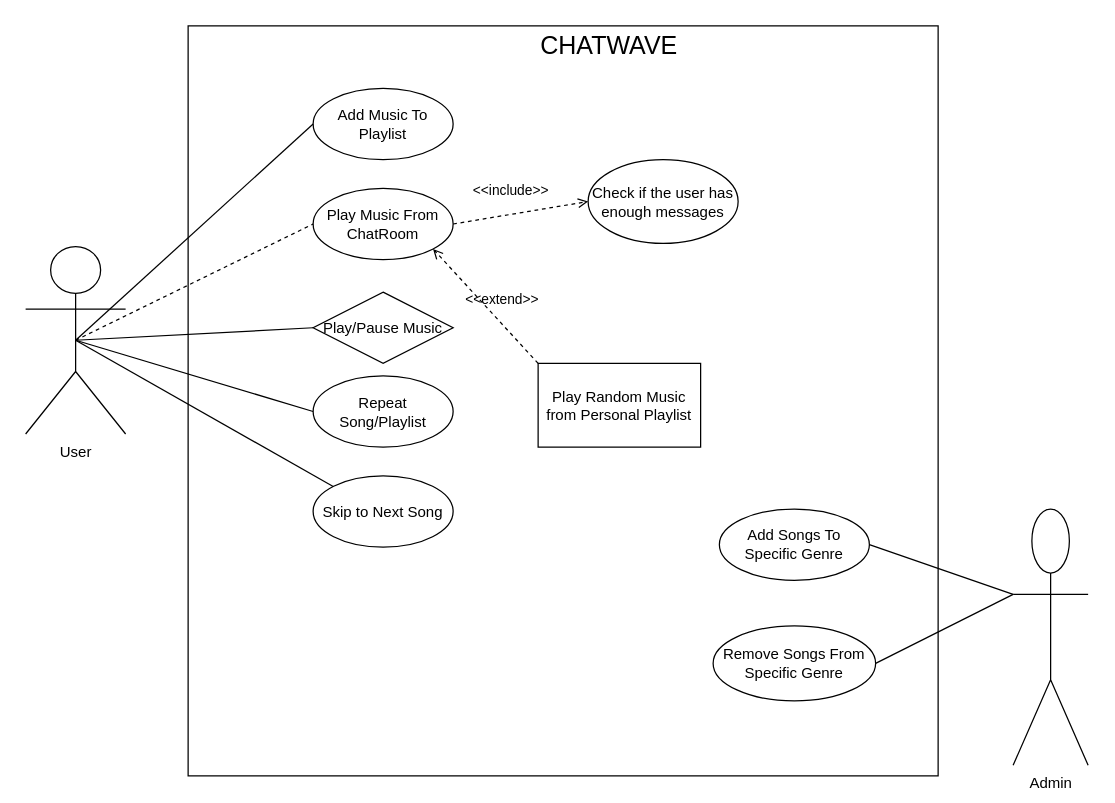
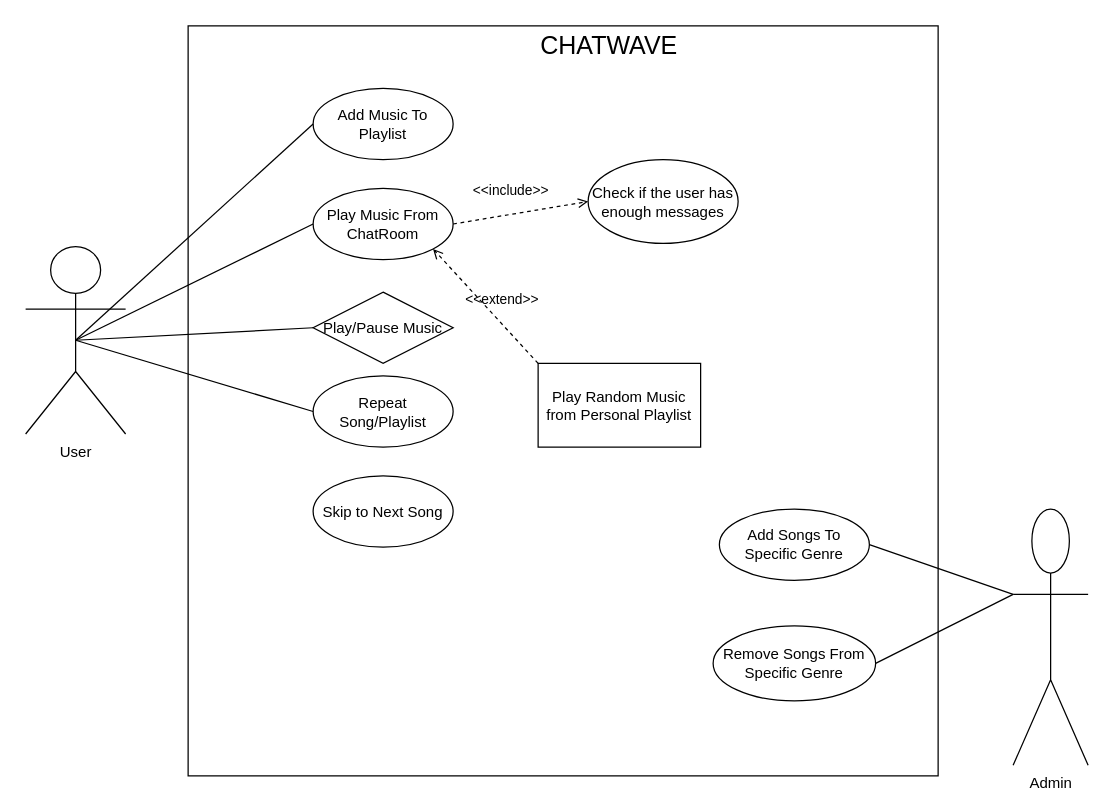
(216, 271) -> (216, 271)
(209, 416) -> none
